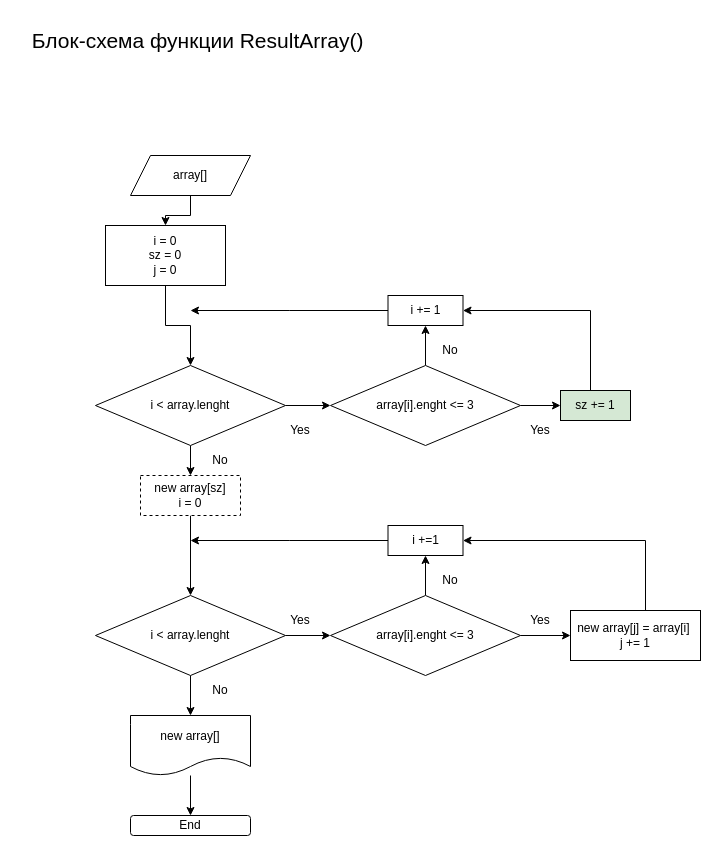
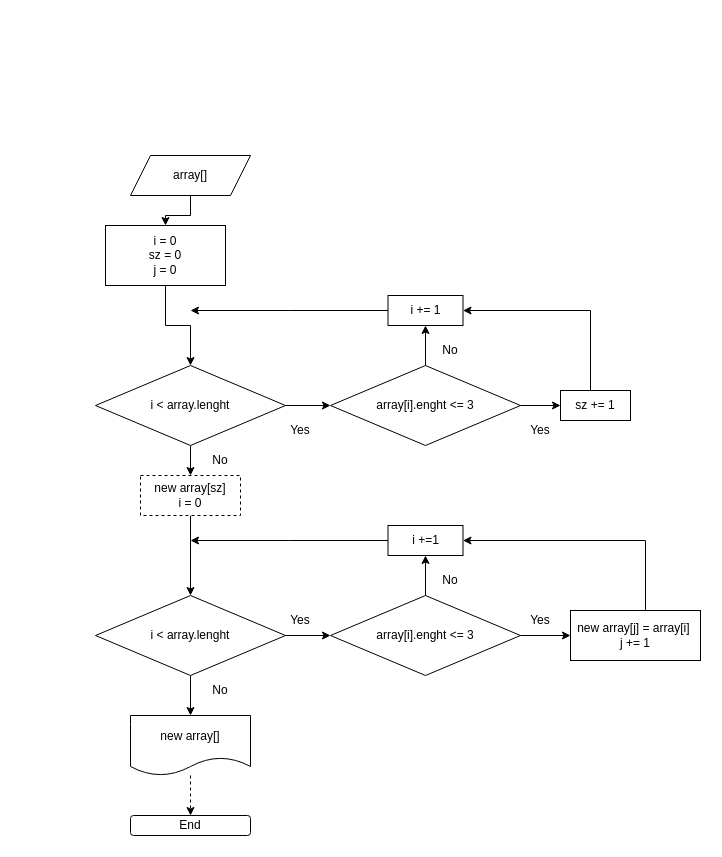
(201, 41) -> none
(596, 406) -> (596, 406)
(191, 791) -> (191, 791)
